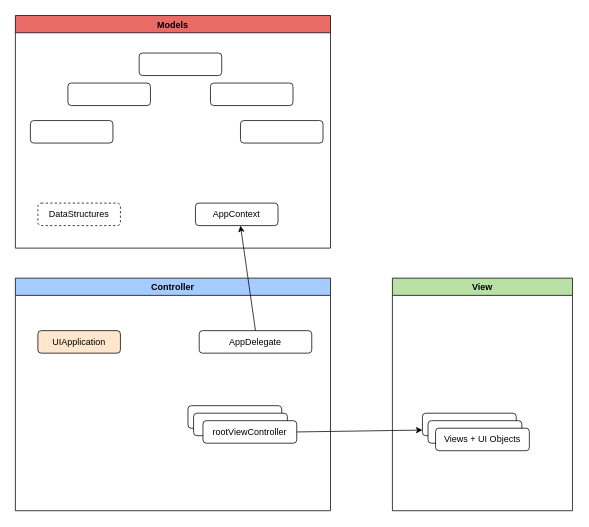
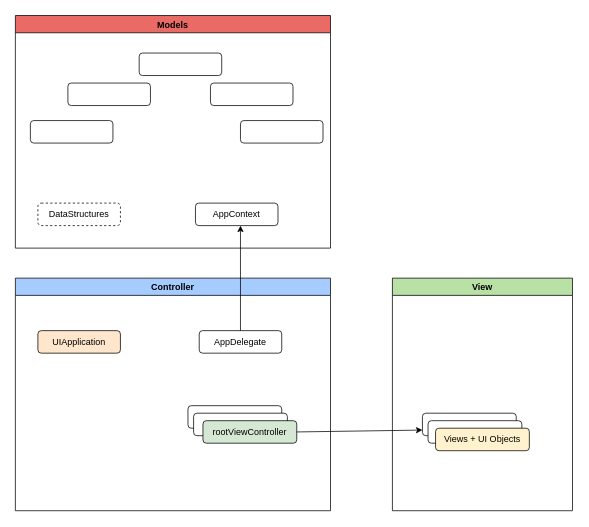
(255, 342) -> (240, 342)
(250, 432) -> (250, 432)
(482, 439) -> (482, 439)
